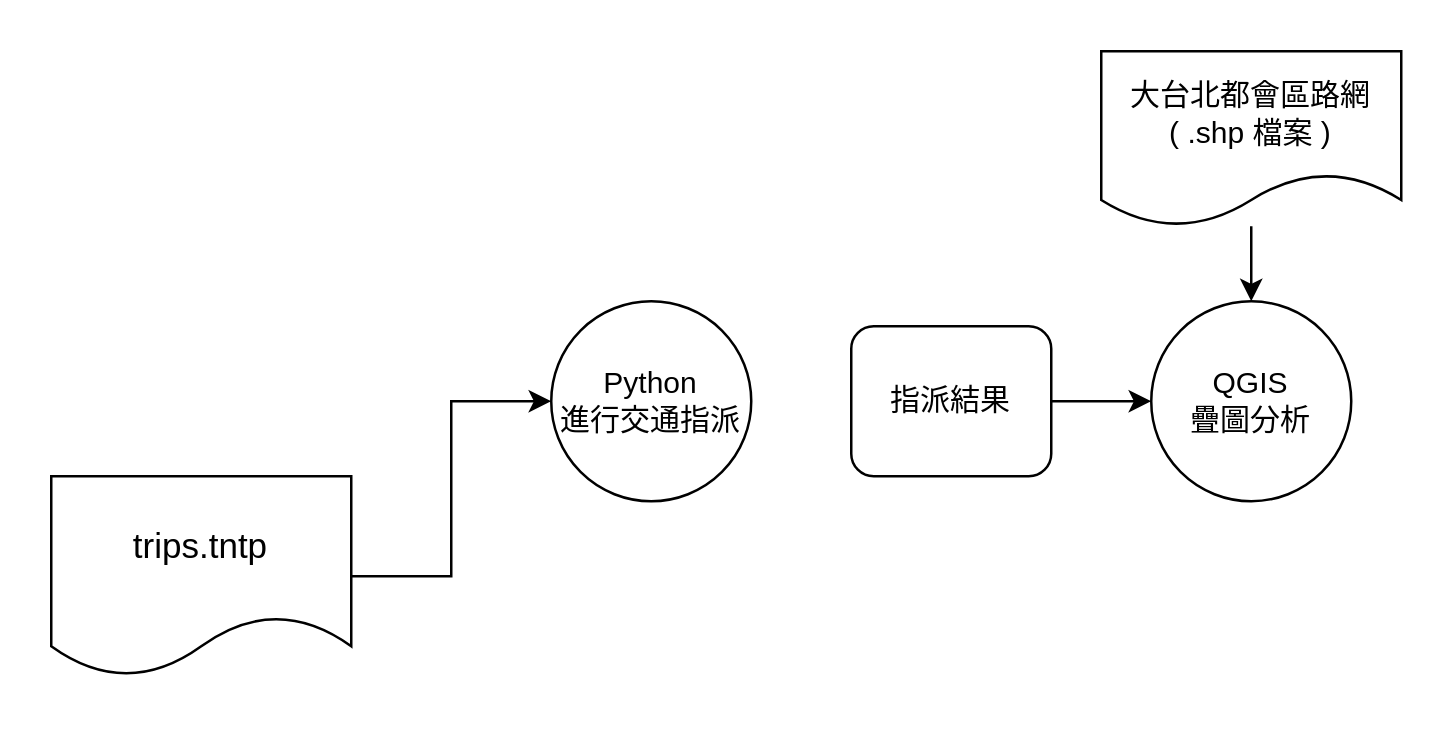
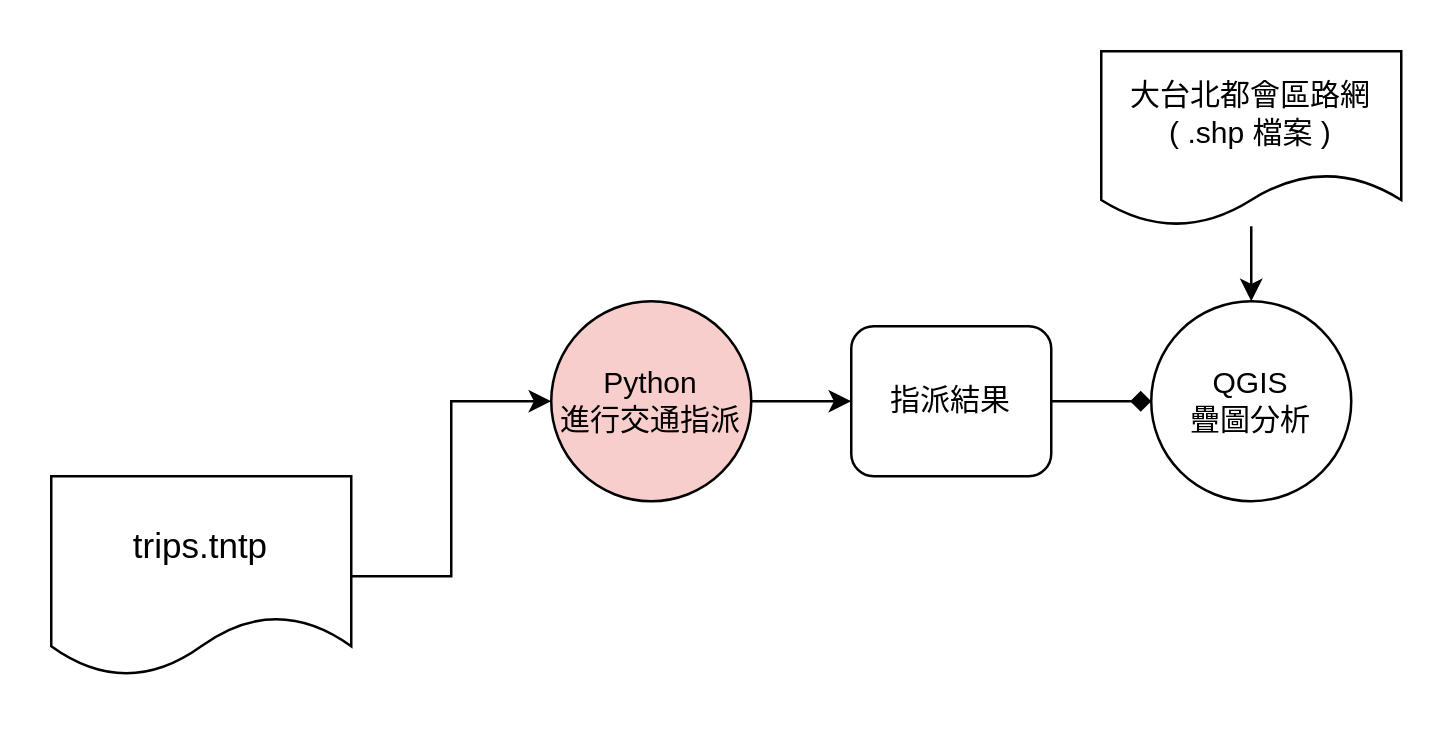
(651, 401) -> (651, 401)
none -> (793, 401)
(1132, 401) -> (1131, 401)
